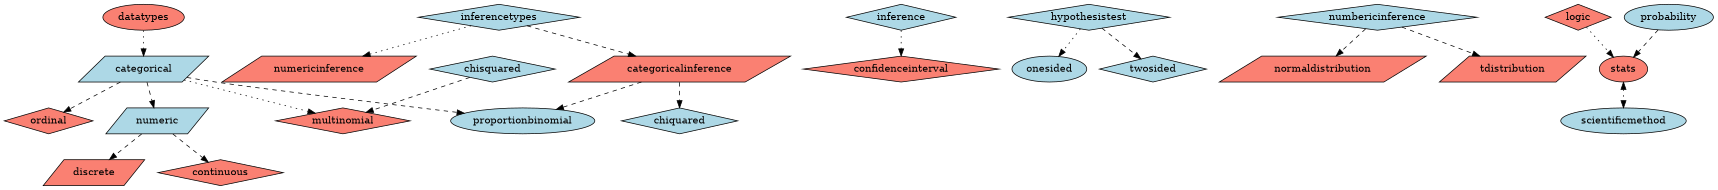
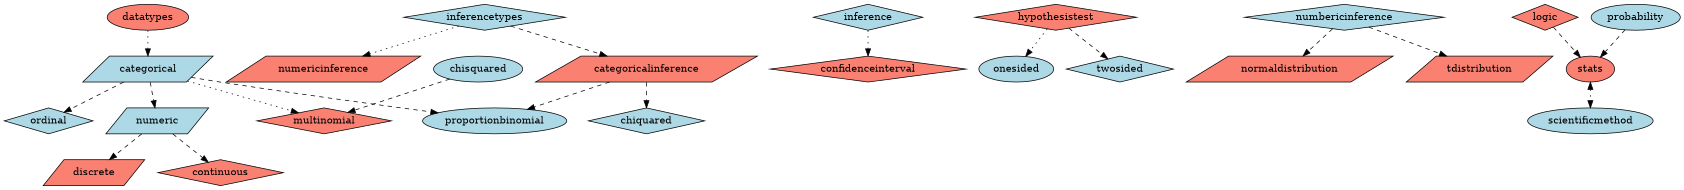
(1089, 17) -> (1056, 17)
(1598, 40) -> (1564, 40)
(493, 69) -> (478, 69)
(49, 121) -> (49, 121)
